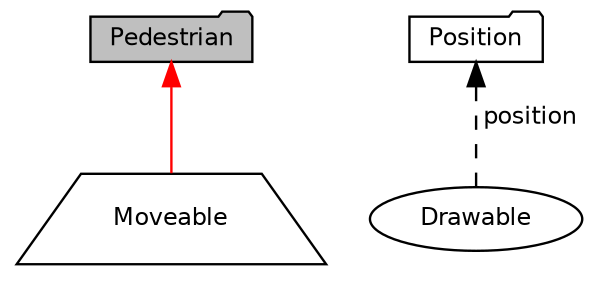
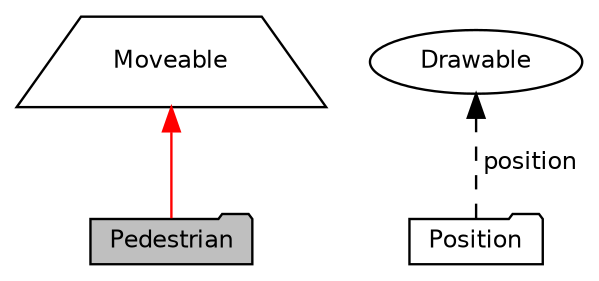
(171, 130) -> (171, 175)
(476, 137) -> (476, 168)
